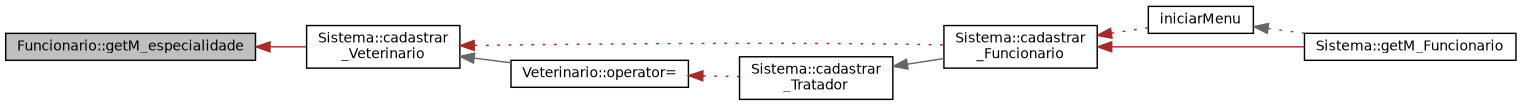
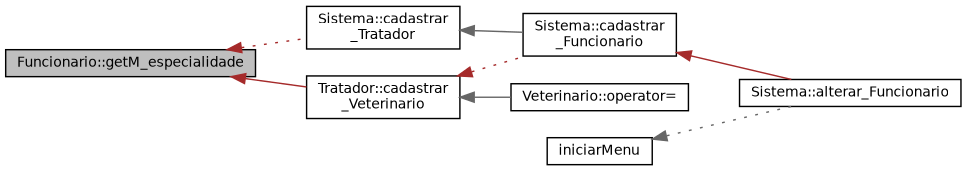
(1130, 30) -> none
(383, 47) -> (383, 97)
(1410, 47) -> (850, 93)
(721, 76) -> (274, 43)
